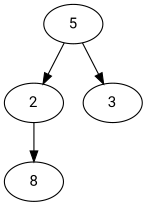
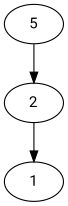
(113, 103) -> none
(34, 182) -> (34, 182)
